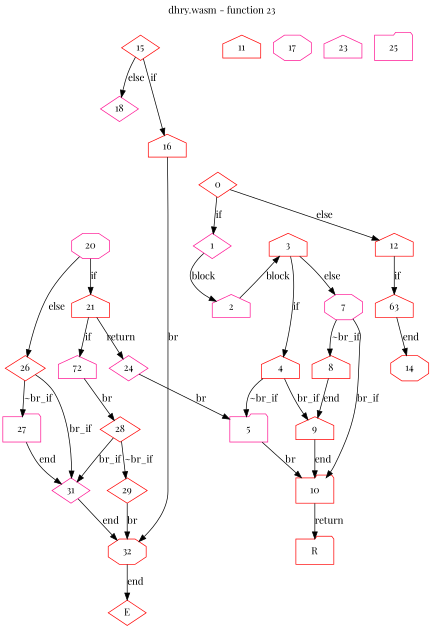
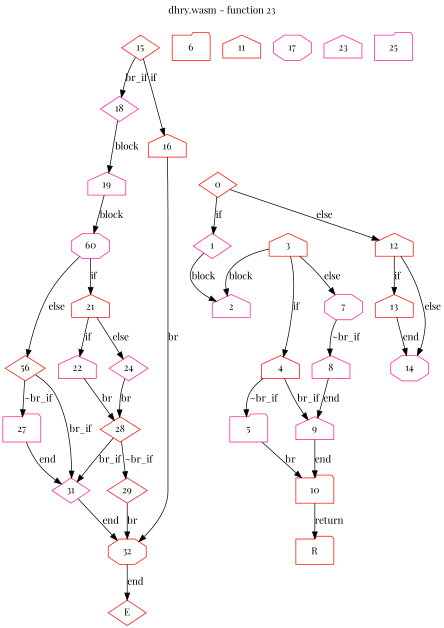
none -> (191, 48)
(136, 78) -> (136, 78)
none -> (107, 185)
(91, 246) -> (91, 246)
(257, 280) -> (239, 261)
none -> (421, 301)
(394, 307) -> (394, 307)
(121, 338) -> (121, 338)
(25, 368) -> (25, 368)
(77, 368) -> (77, 368)
(331, 368) -> (331, 368)
(410, 368) -> (410, 368)
(181, 395) -> (121, 394)
(357, 397) -> none
(315, 429) -> (315, 429)
